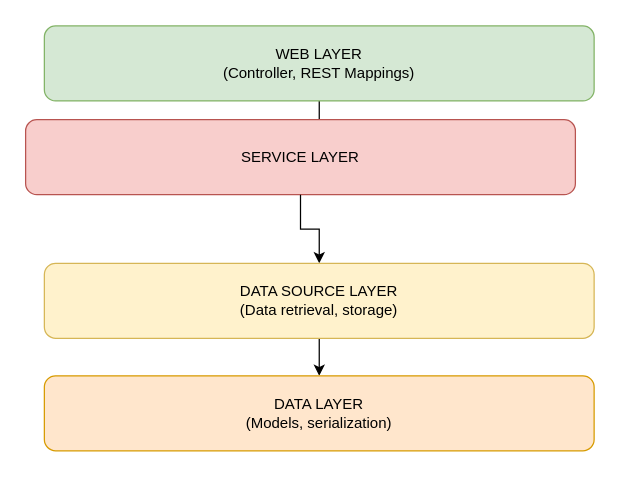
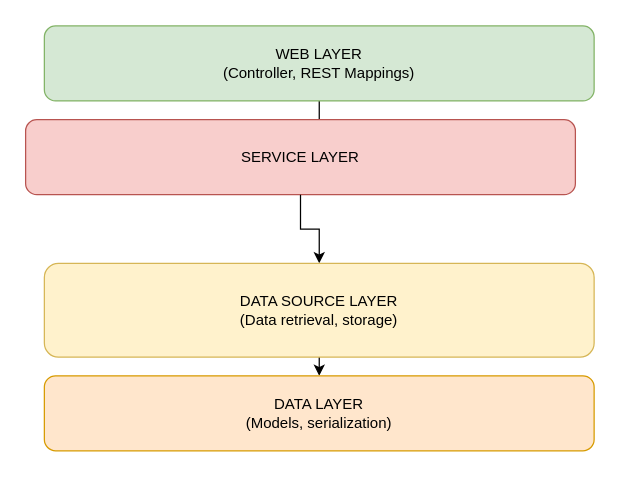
(319, 301) -> (319, 310)
